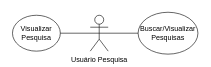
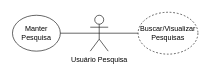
(36, 33) -> (36, 33)
(168, 33) -> (168, 33)
